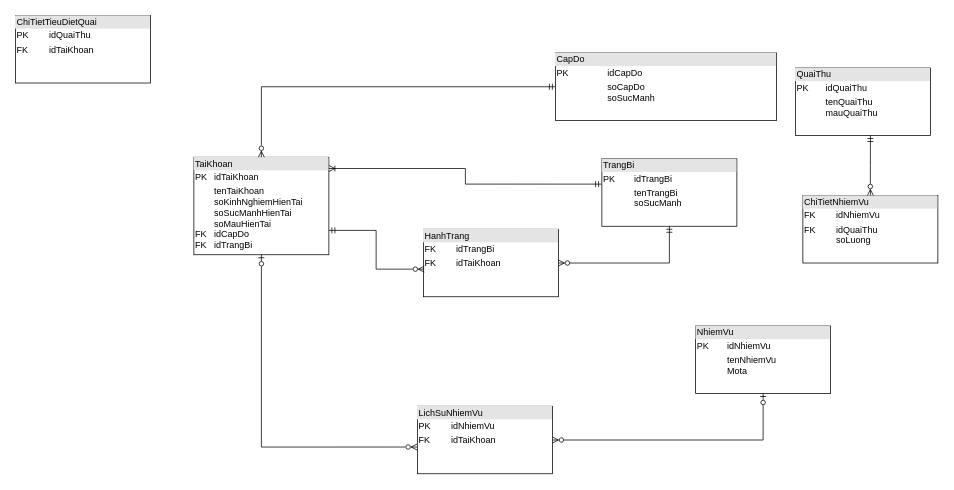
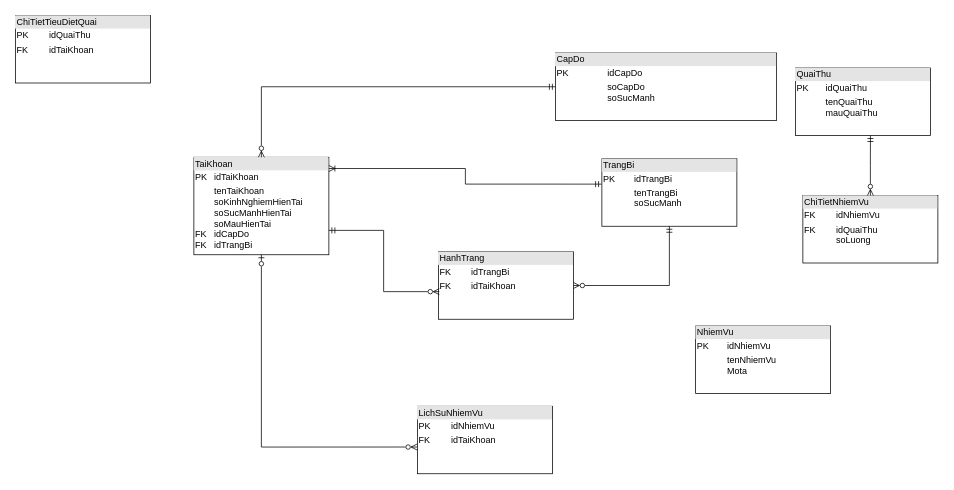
(491, 263) -> (506, 285)
(680, 440) -> none
